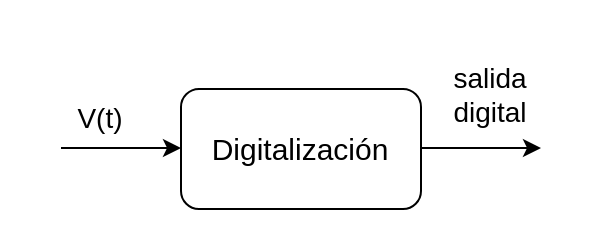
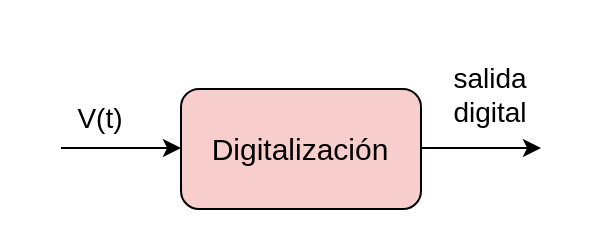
(301, 149) -> (301, 149)
